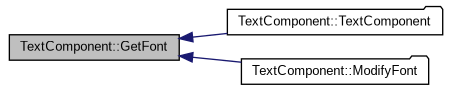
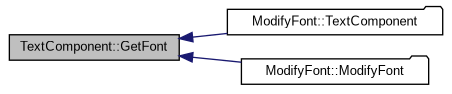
(335, 22) -> (335, 22)
(335, 72) -> (335, 72)
